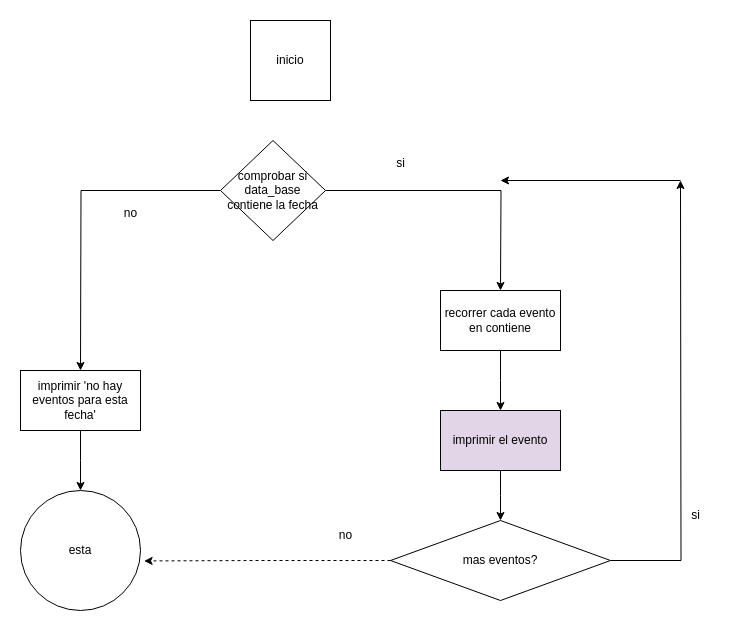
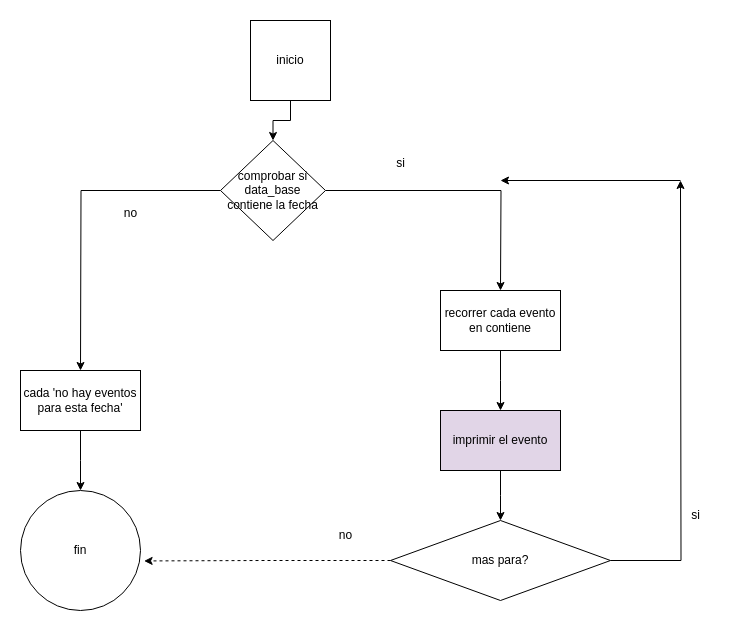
none -> (285, 121)
(81, 401) -> (81, 401)
(81, 551) -> (81, 551)
(501, 561) -> (501, 561)
